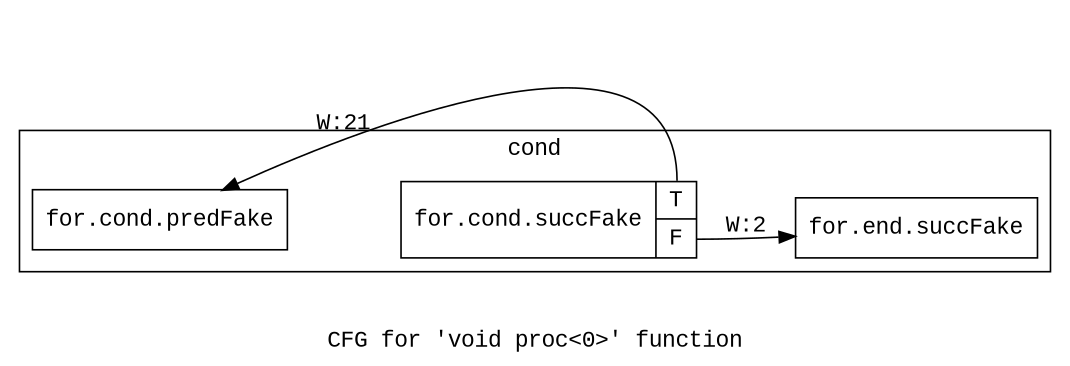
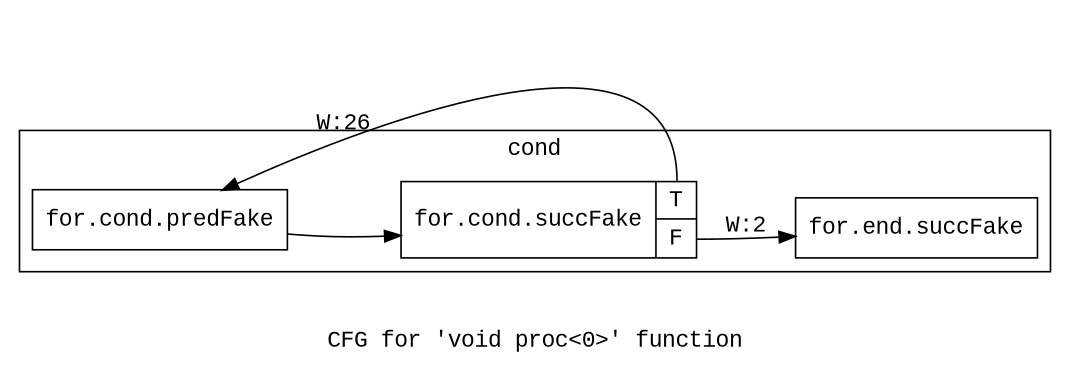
(344, 123) -> (344, 123)
none -> (336, 237)
